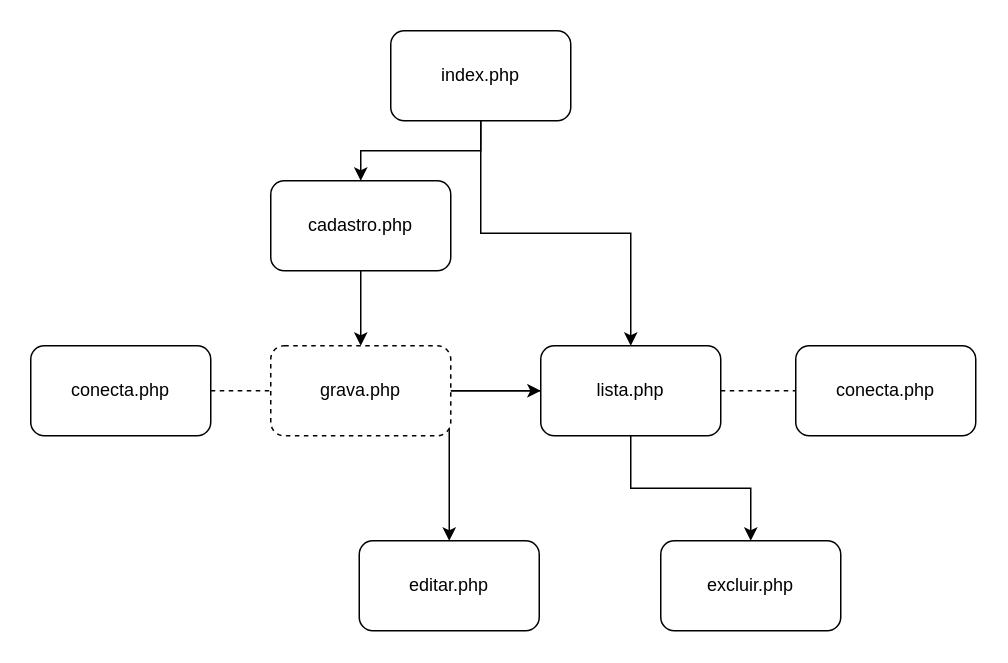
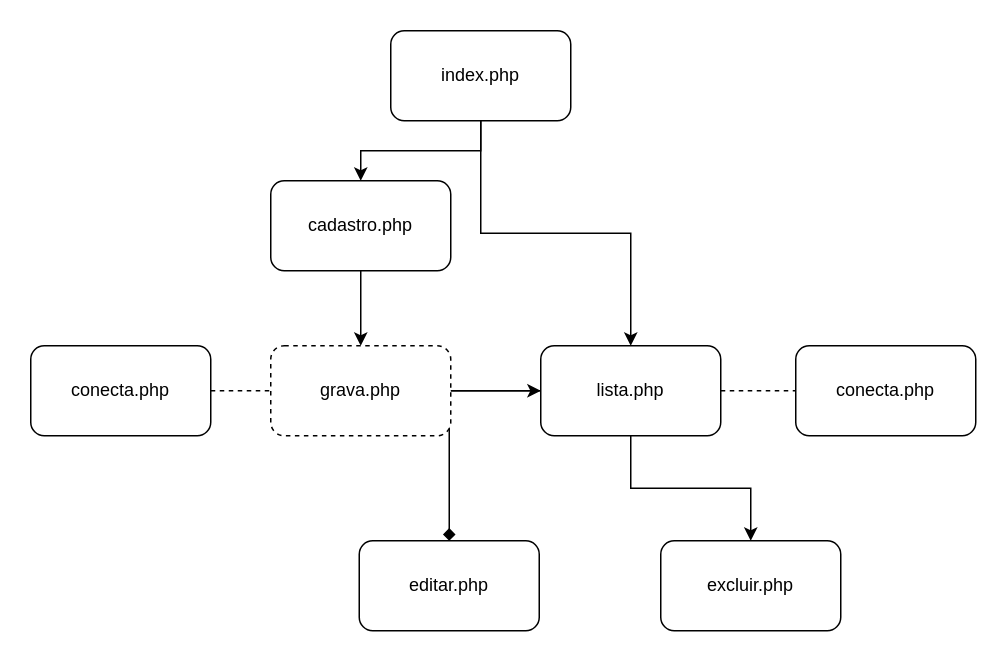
(449, 529) -> (449, 528)
